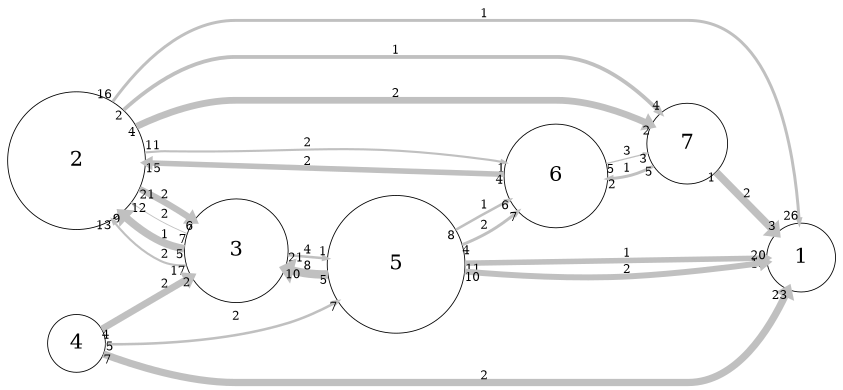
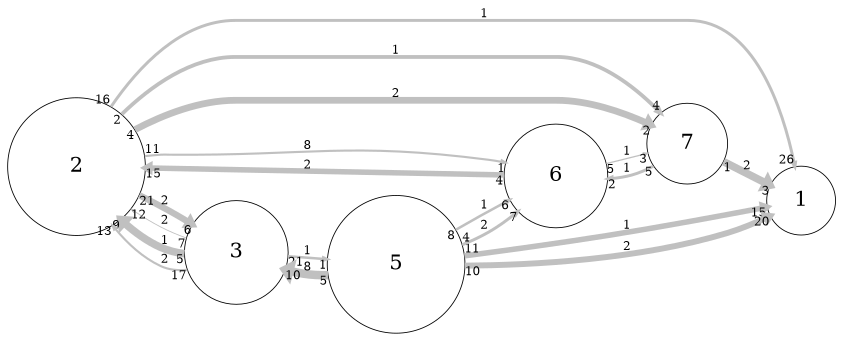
(308, 143) -> (308, 146)
(627, 152) -> (627, 152)
(308, 250) -> (308, 251)
(77, 343) -> none
